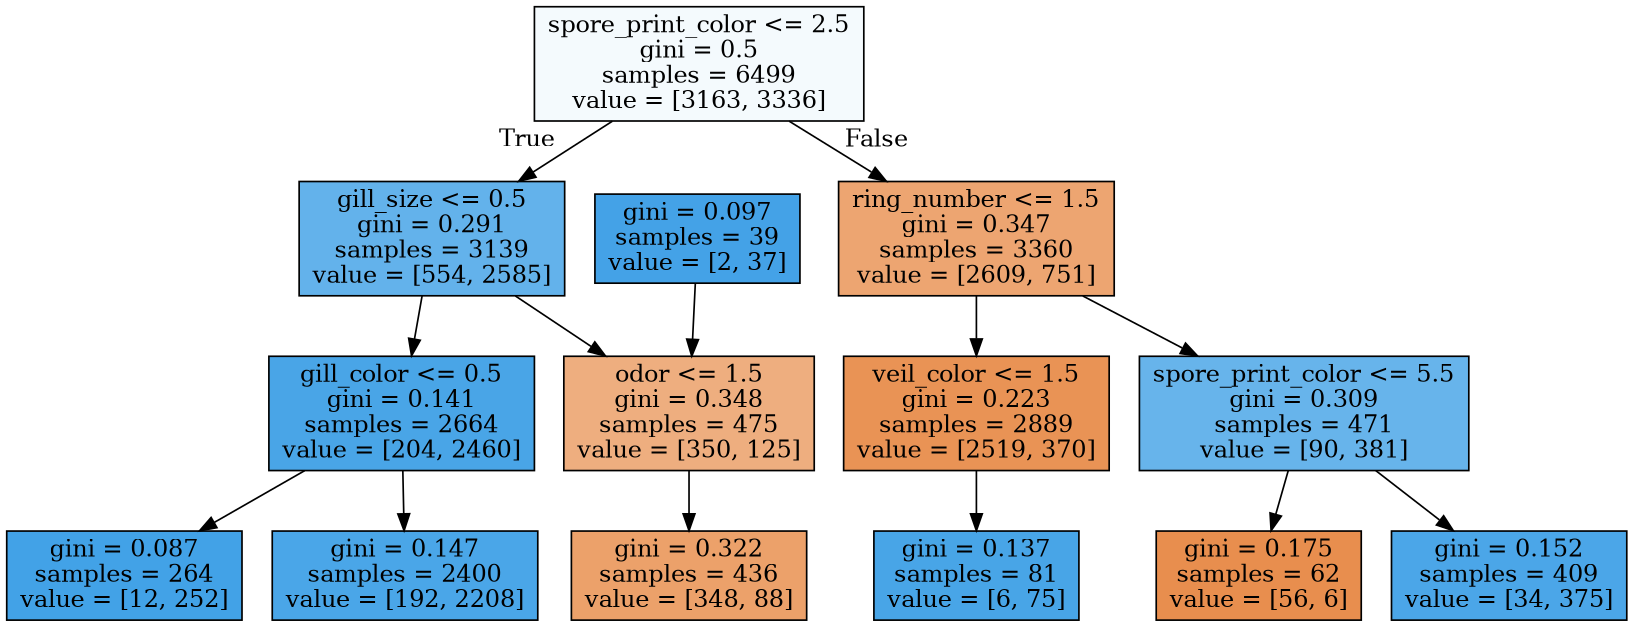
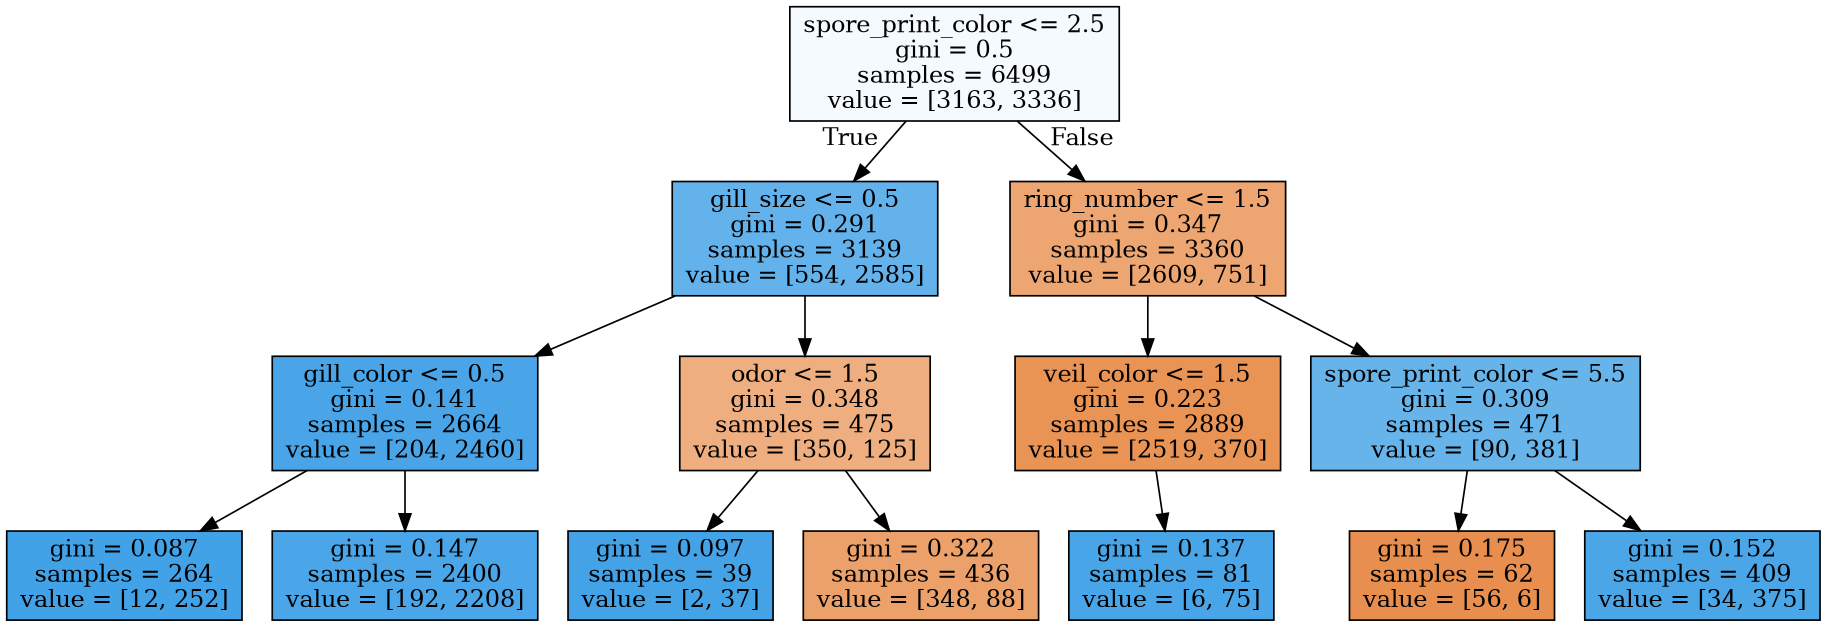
(694, 311) -> (738, 494)
